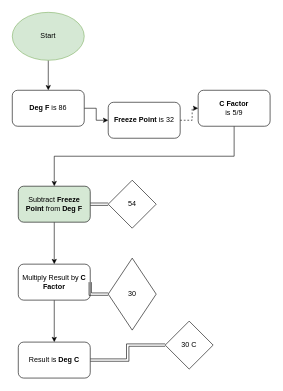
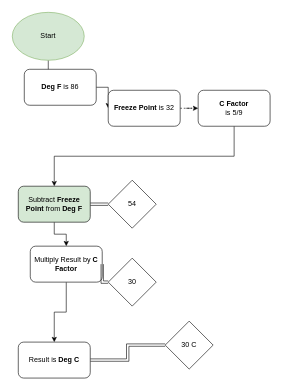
(48, 108) -> (60, 87)
(144, 120) -> (144, 108)
(54, 282) -> (66, 264)
(132, 294) -> (132, 282)
